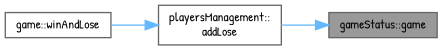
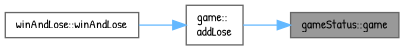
(58, 25) -> (72, 25)
(220, 25) -> (215, 25)
